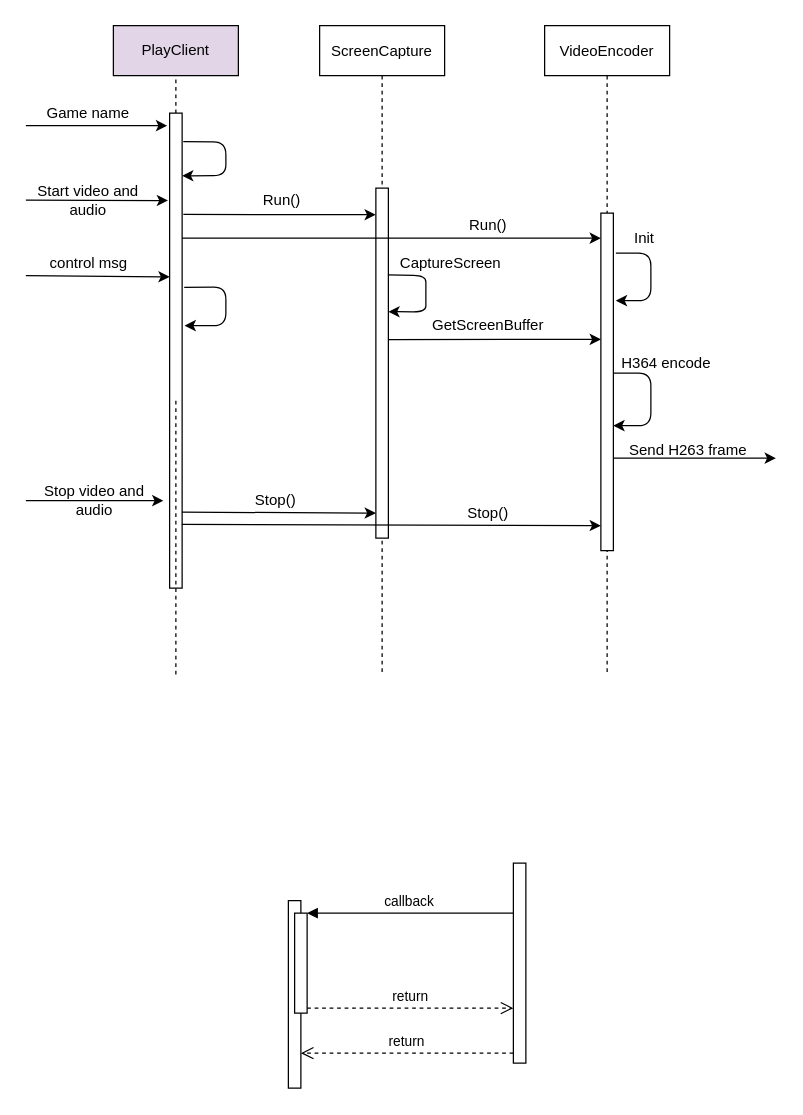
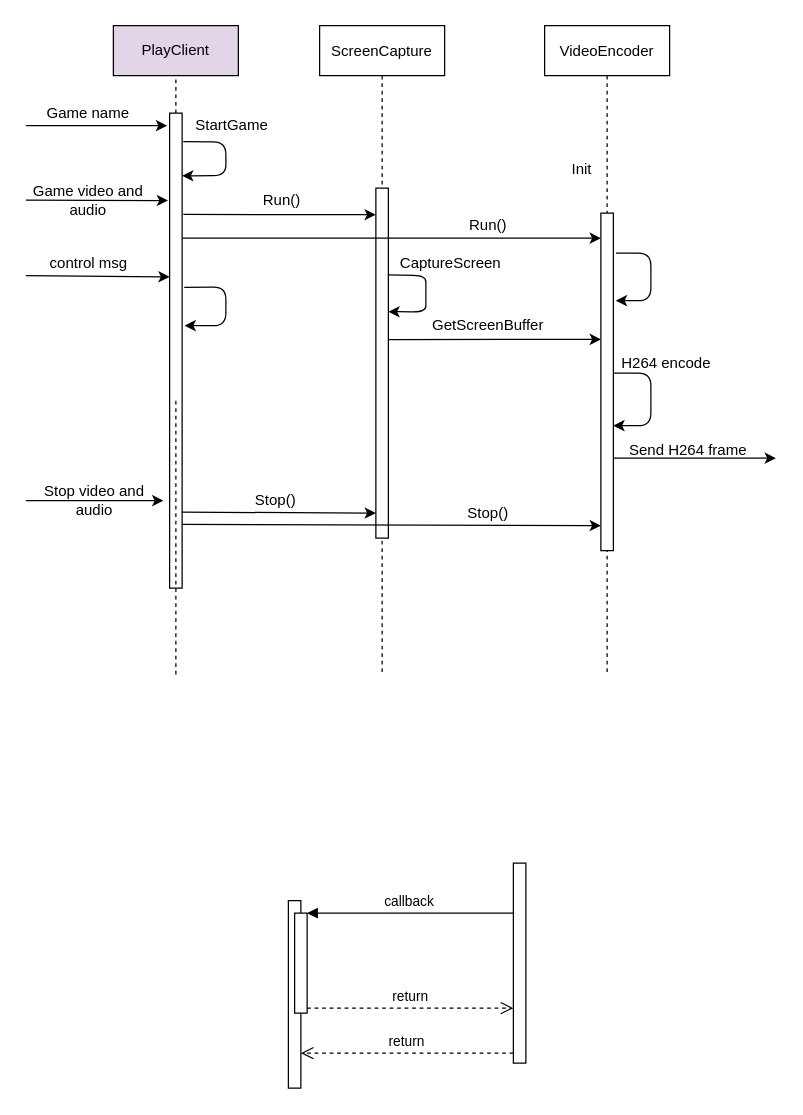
none -> (232, 126)
(88, 201) -> (88, 201)
(644, 238) -> (582, 169)
(666, 363) -> (666, 363)
(688, 451) -> (688, 451)
